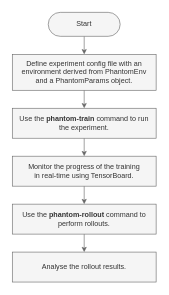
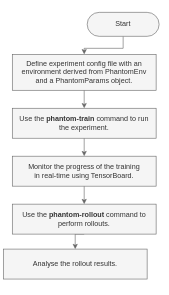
(84, 24) -> (123, 24)
(84, 267) -> (75, 264)
